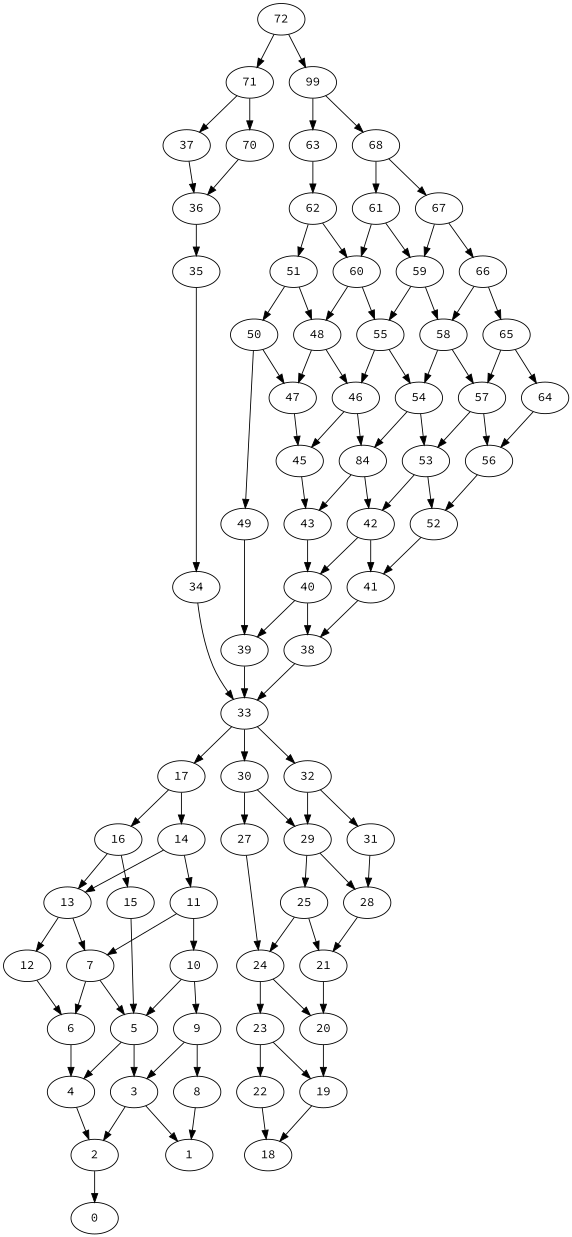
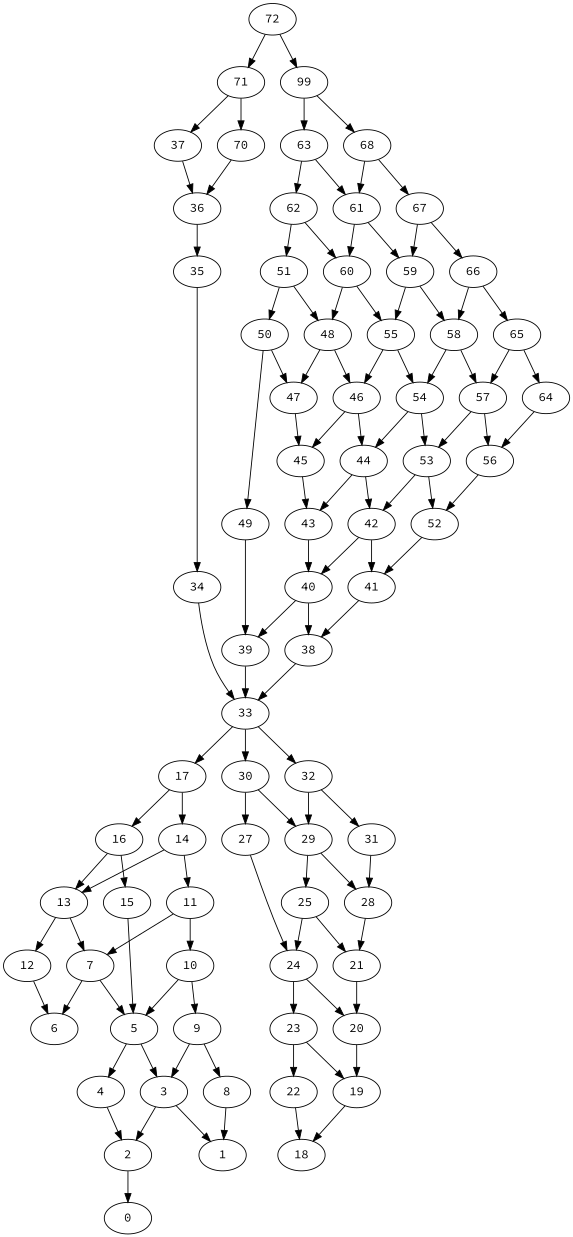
none -> (328, 174)
(363, 461) -> (364, 461)
(71, 1056) -> none
